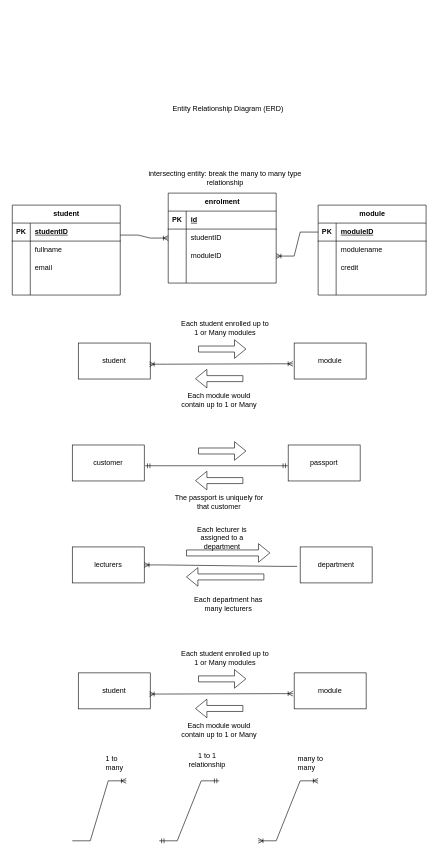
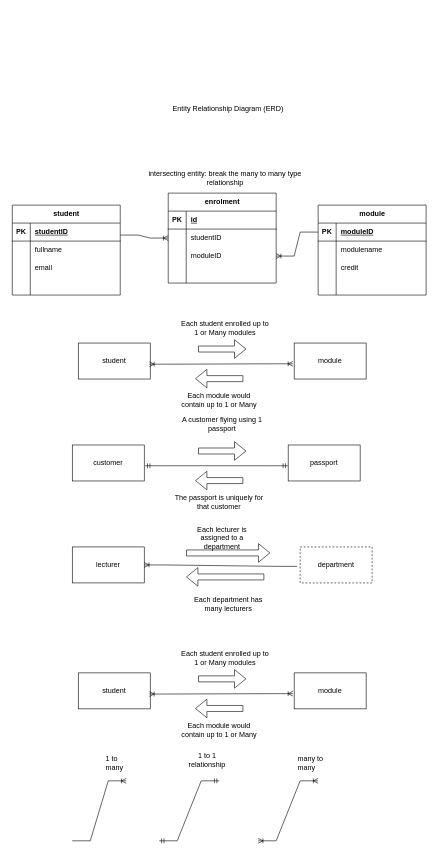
none -> (222, 424)
(108, 565) -> (108, 565)
(336, 565) -> (336, 565)
